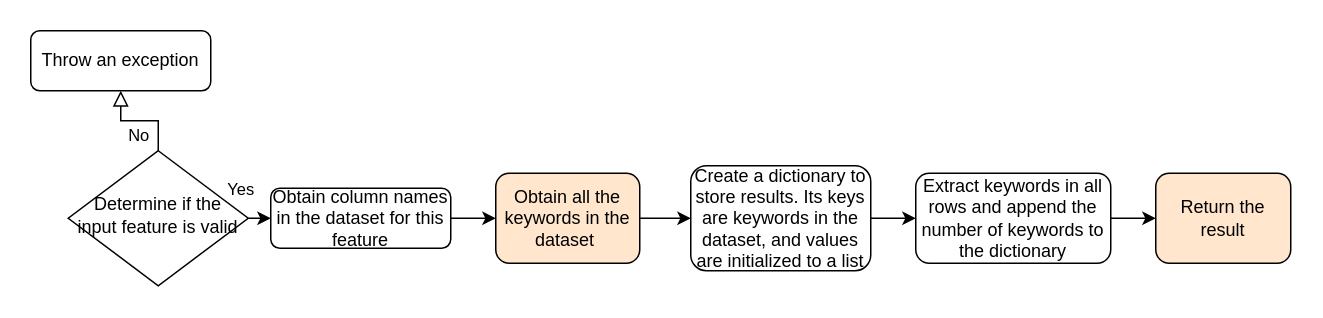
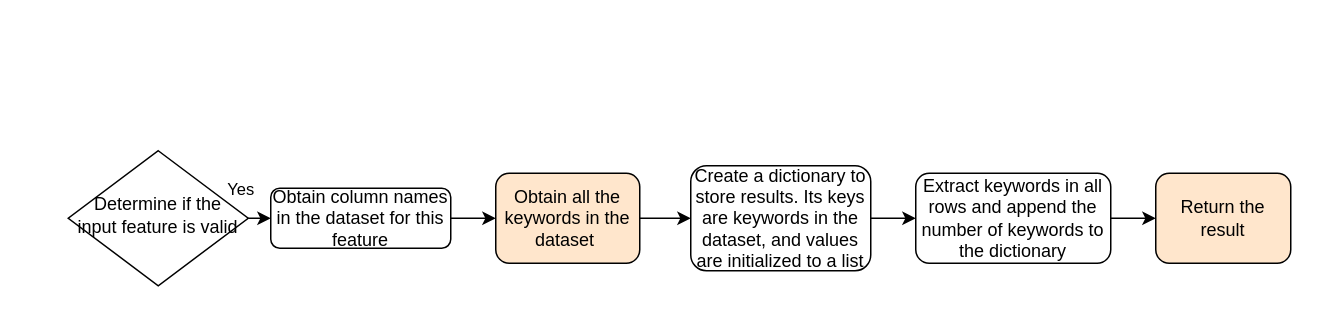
(121, 61) -> none
(148, 121) -> none
